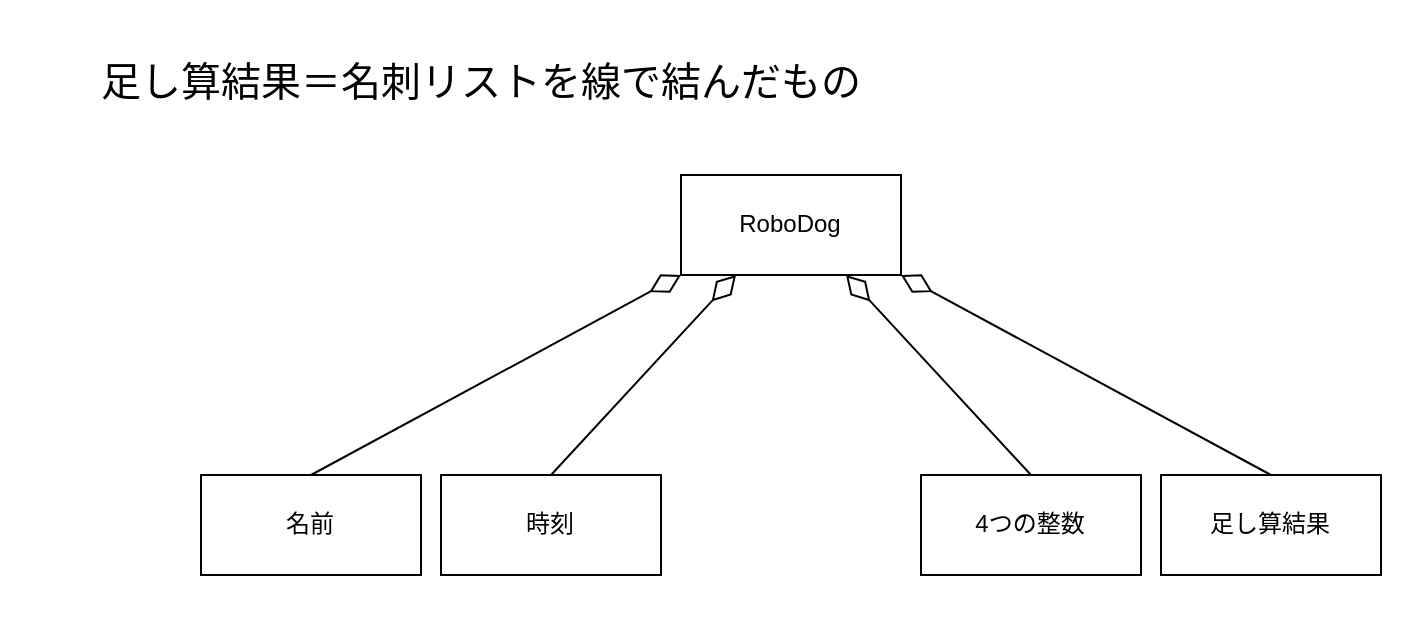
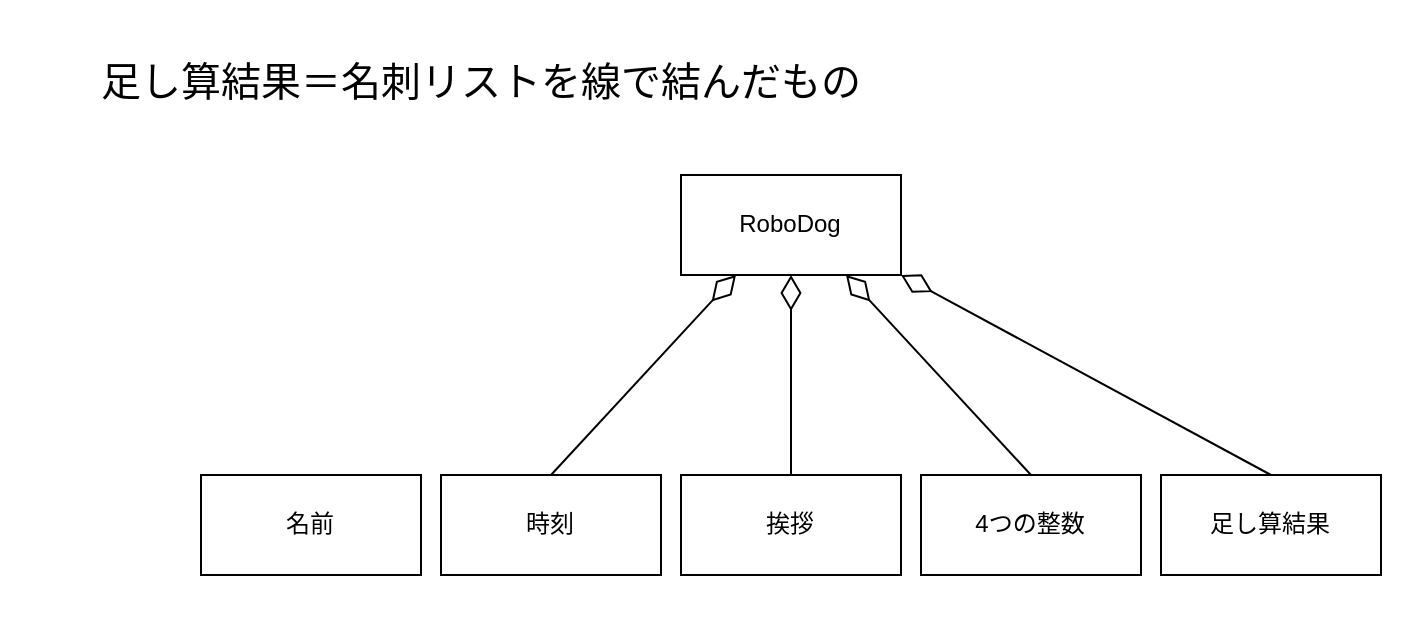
(481, 383) -> none
none -> (791, 392)
none -> (791, 525)
